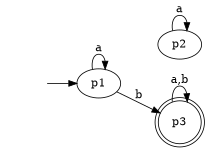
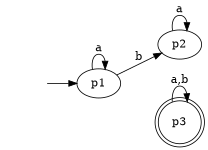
(135, 101) -> (135, 66)
